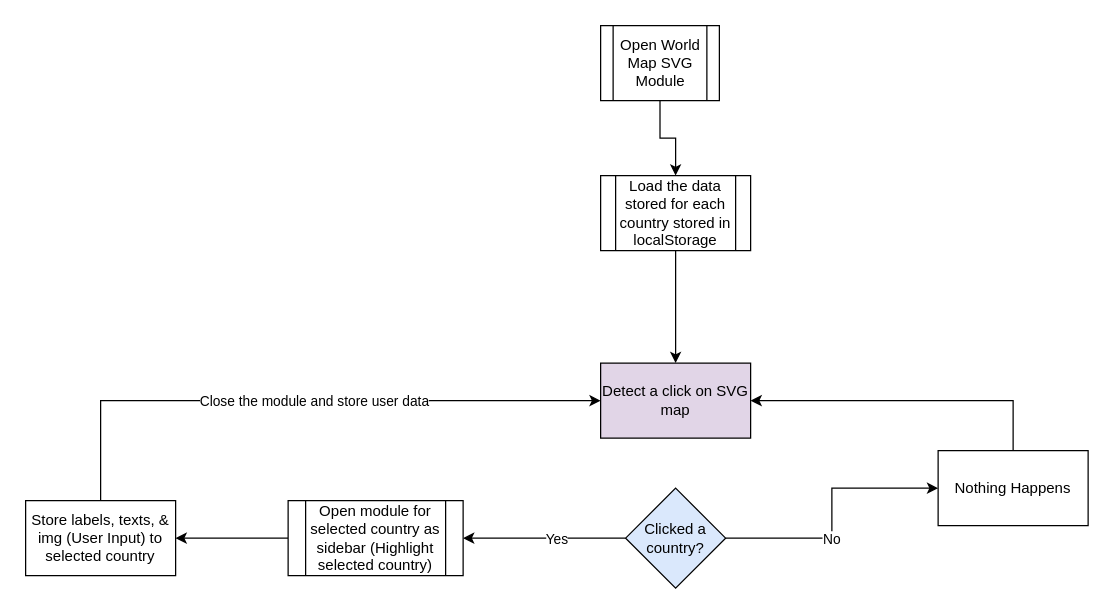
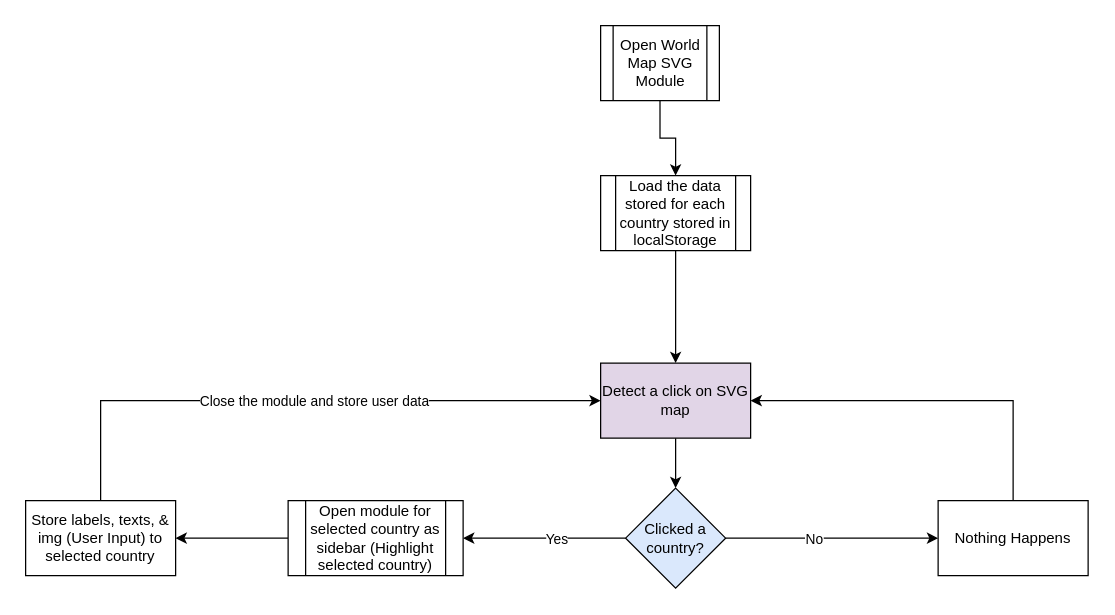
none -> (676, 459)
(1013, 488) -> (1013, 538)
